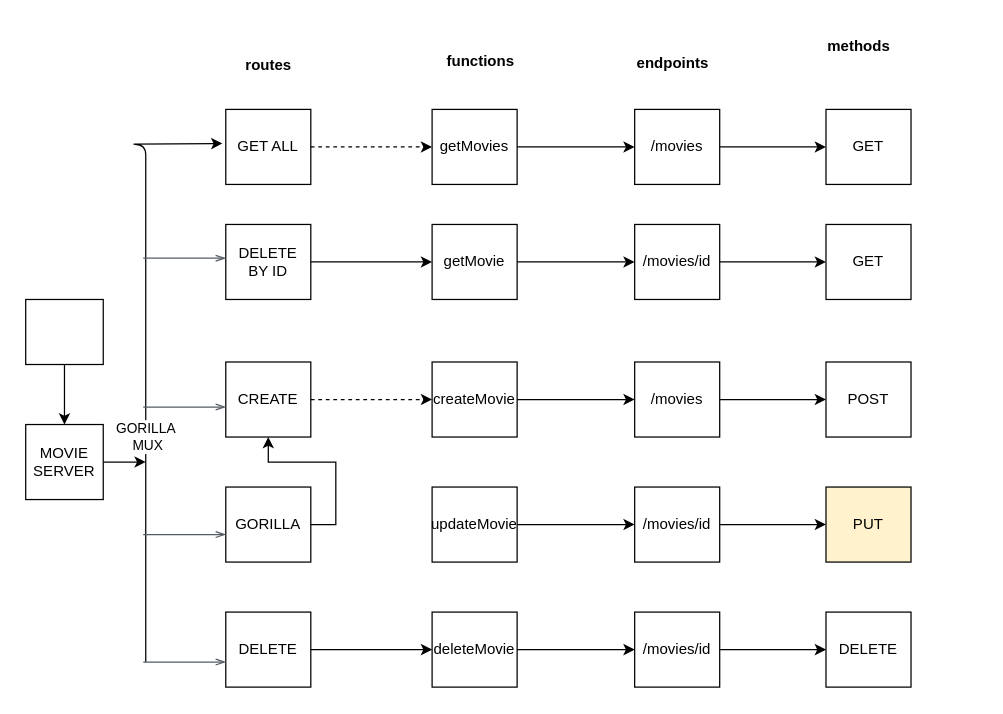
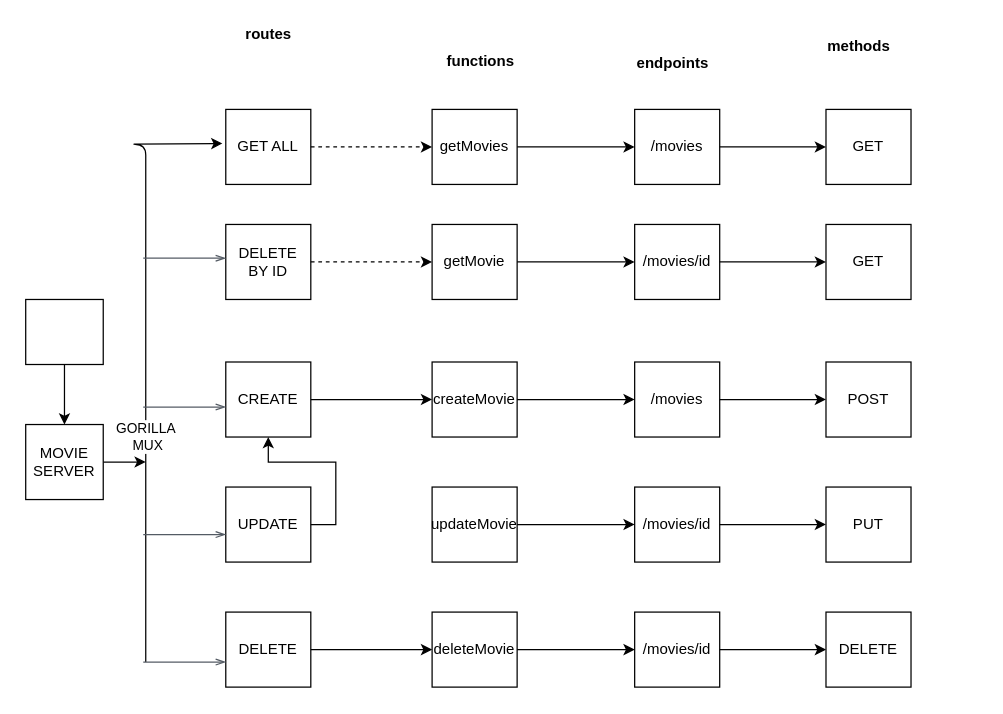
(268, 66) -> (268, 34)
(368, 262) -> (368, 262)
(368, 399) -> (368, 399)
(268, 524) -> (268, 524)
(868, 524) -> (868, 524)
